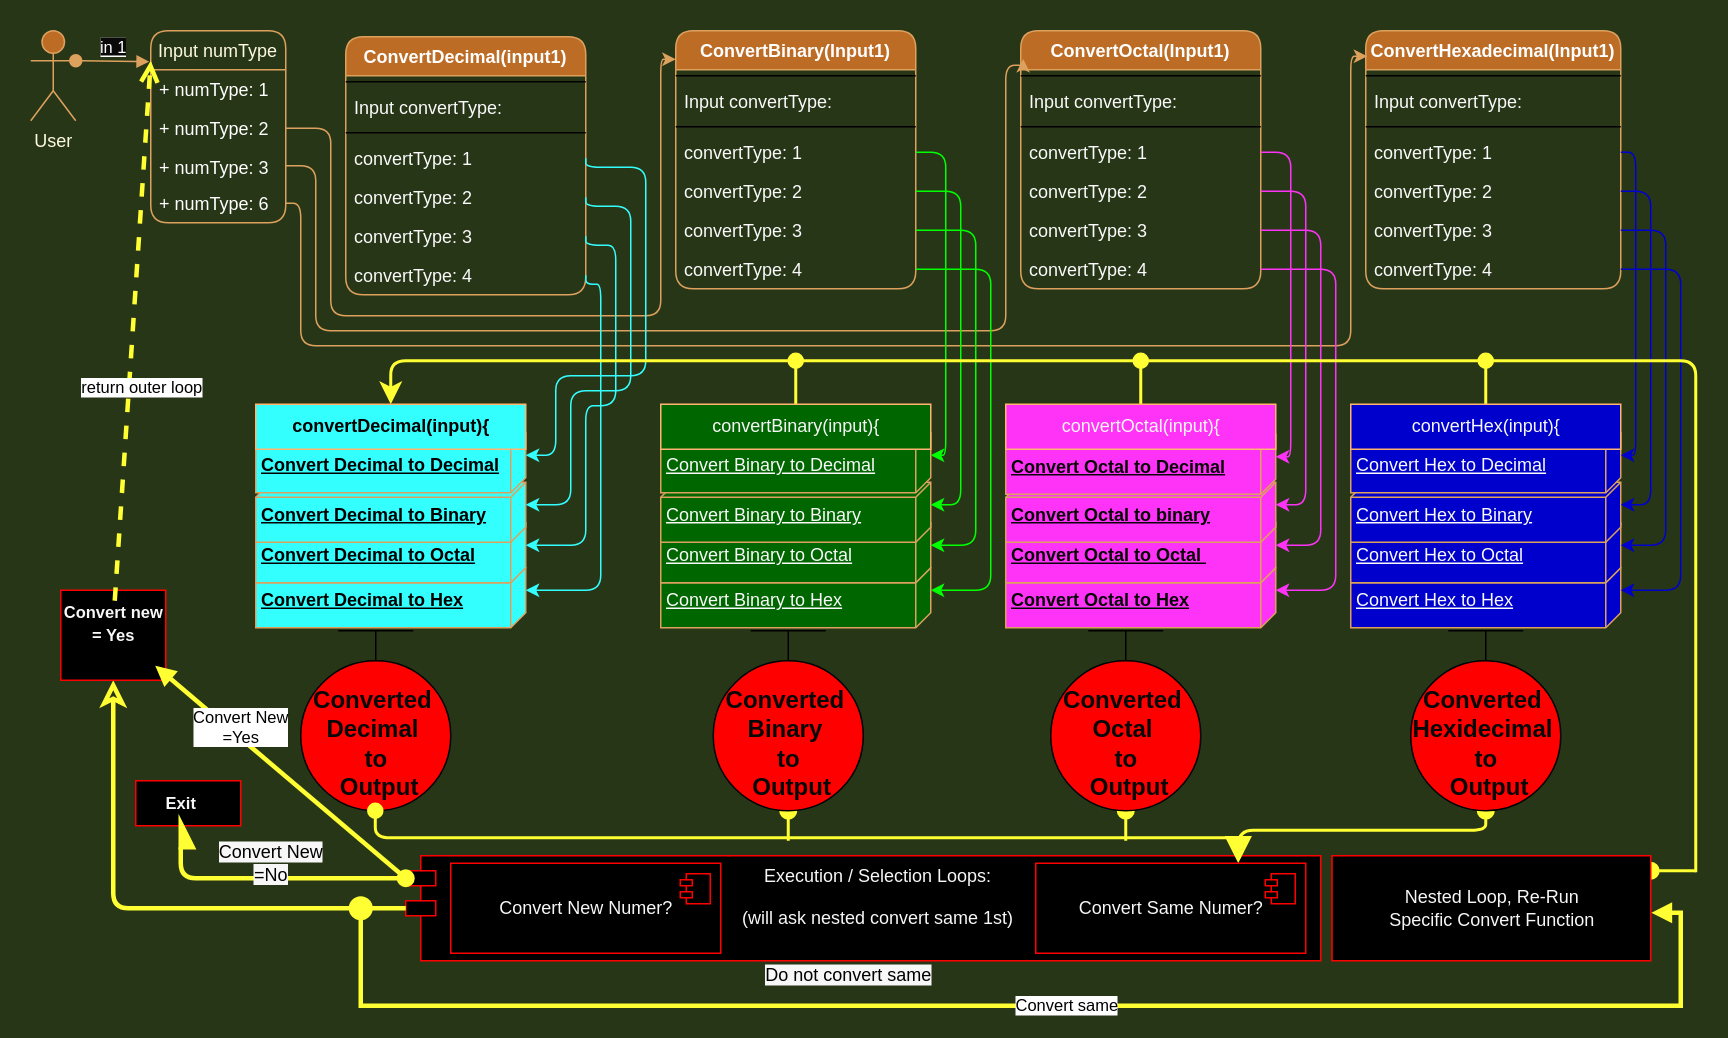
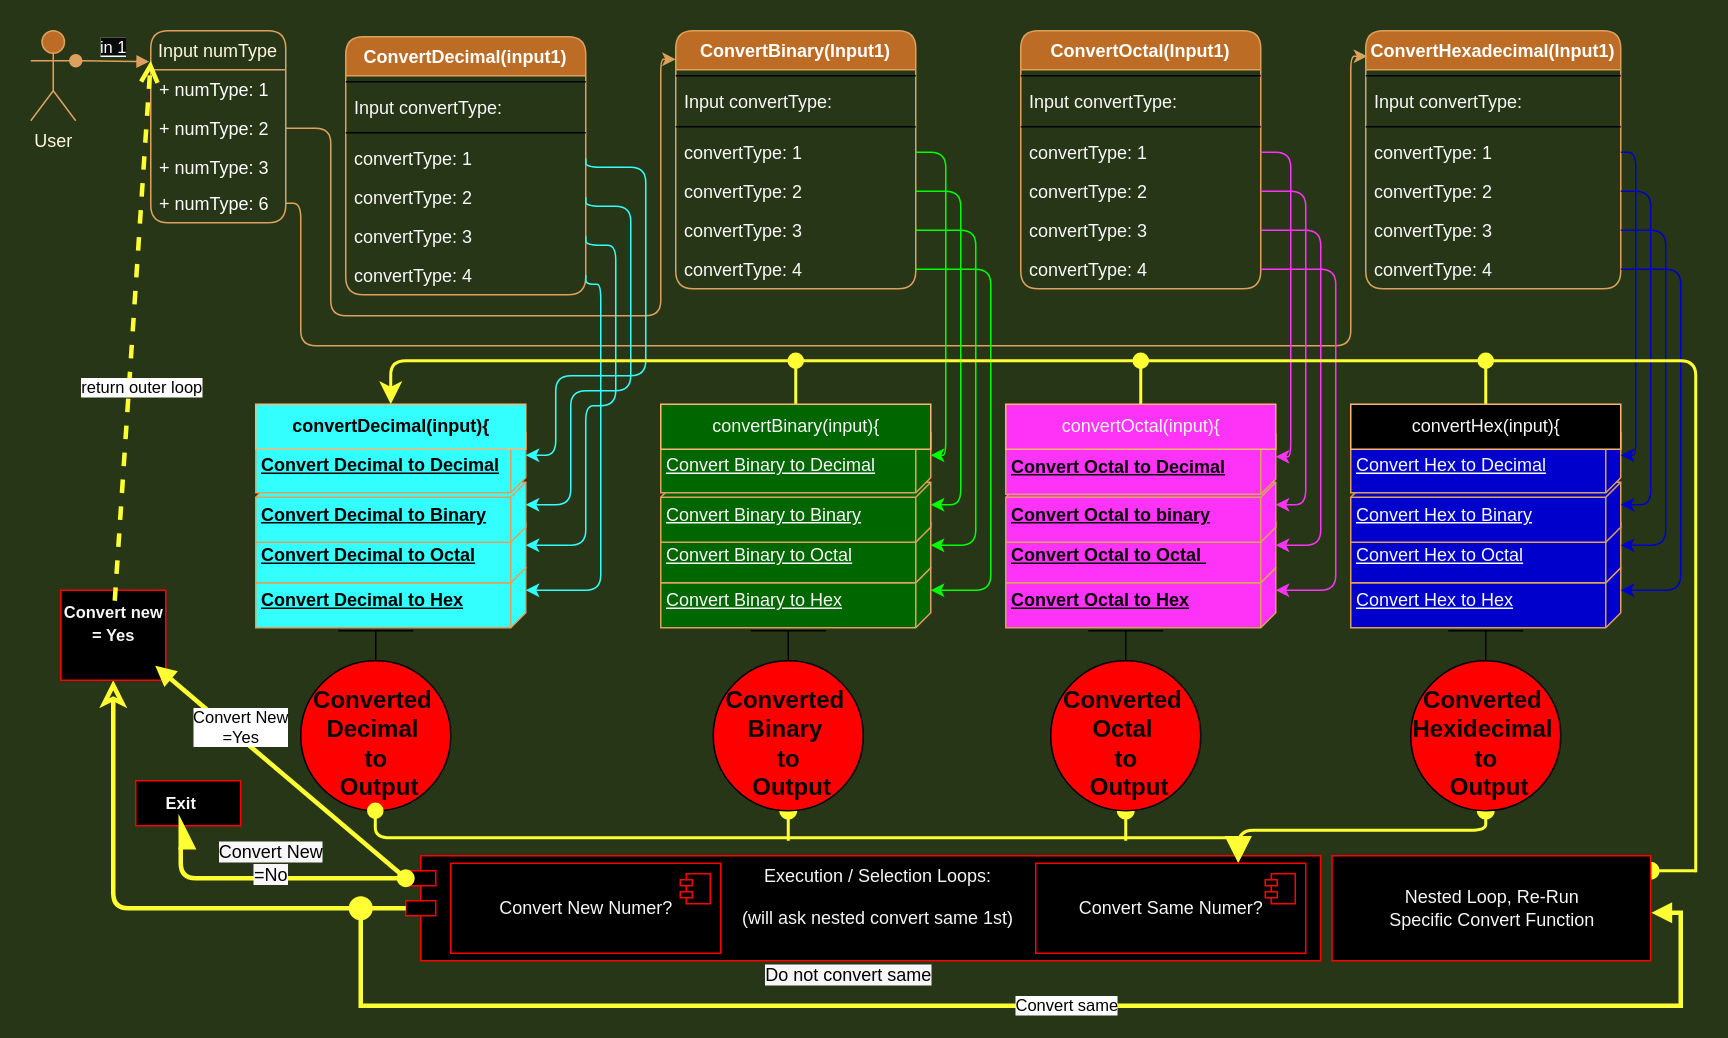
(704, 331) -> none
(1486, 427) -> (1486, 427)
